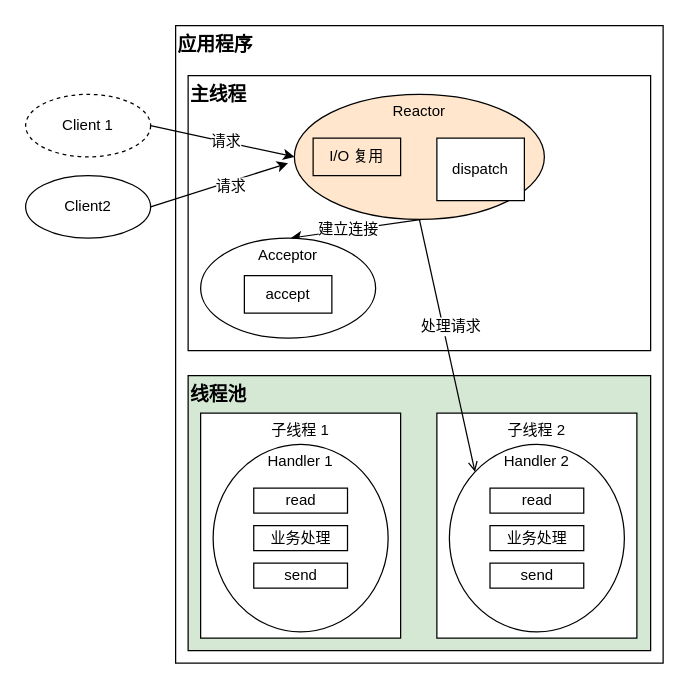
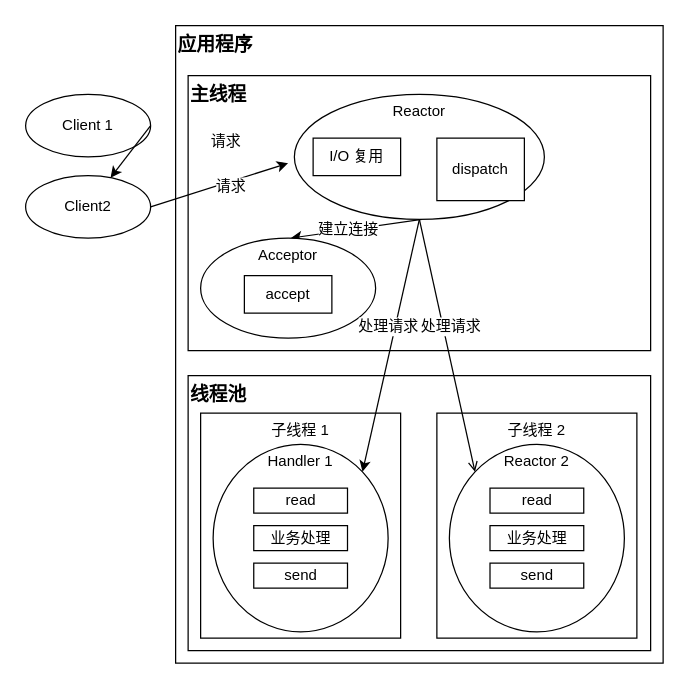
(88, 126) -> (88, 126)
(181, 132) -> (133, 148)
(357, 157) -> (357, 157)
(419, 157) -> (419, 157)
none -> (391, 344)
(537, 462) -> (537, 462)
(419, 513) -> (419, 513)
